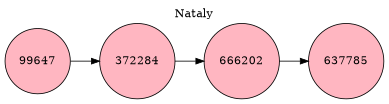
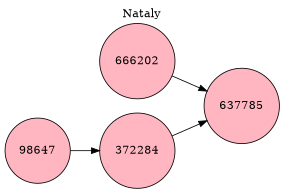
(38, 61) -> (38, 151)
(185, 61) -> (186, 130)
